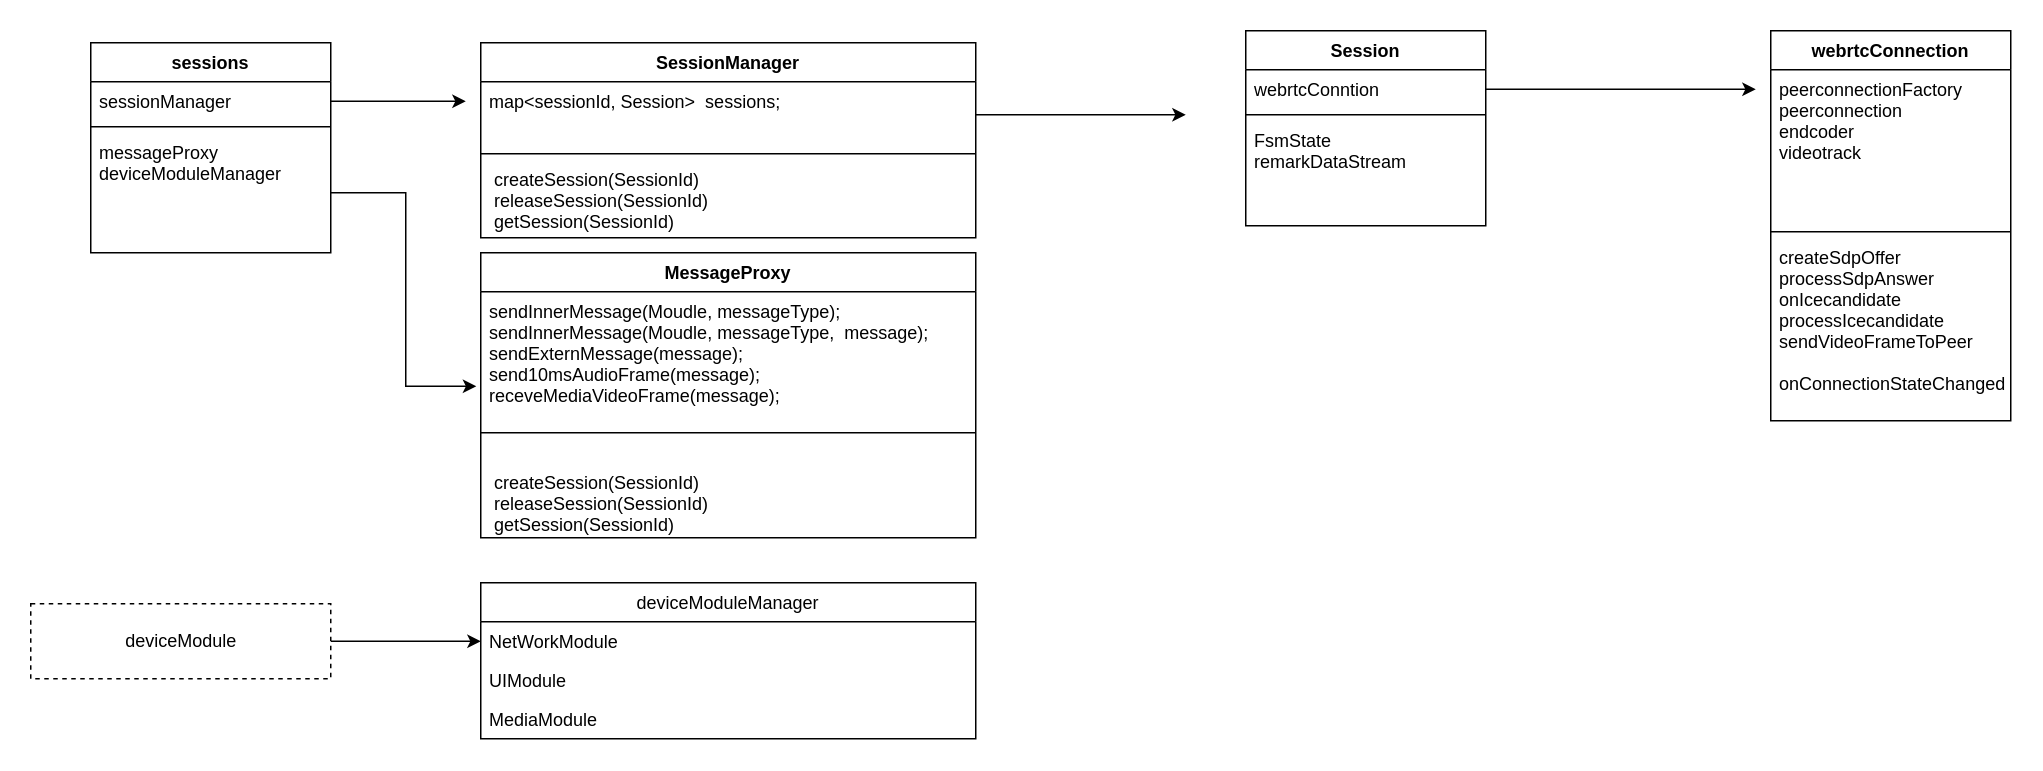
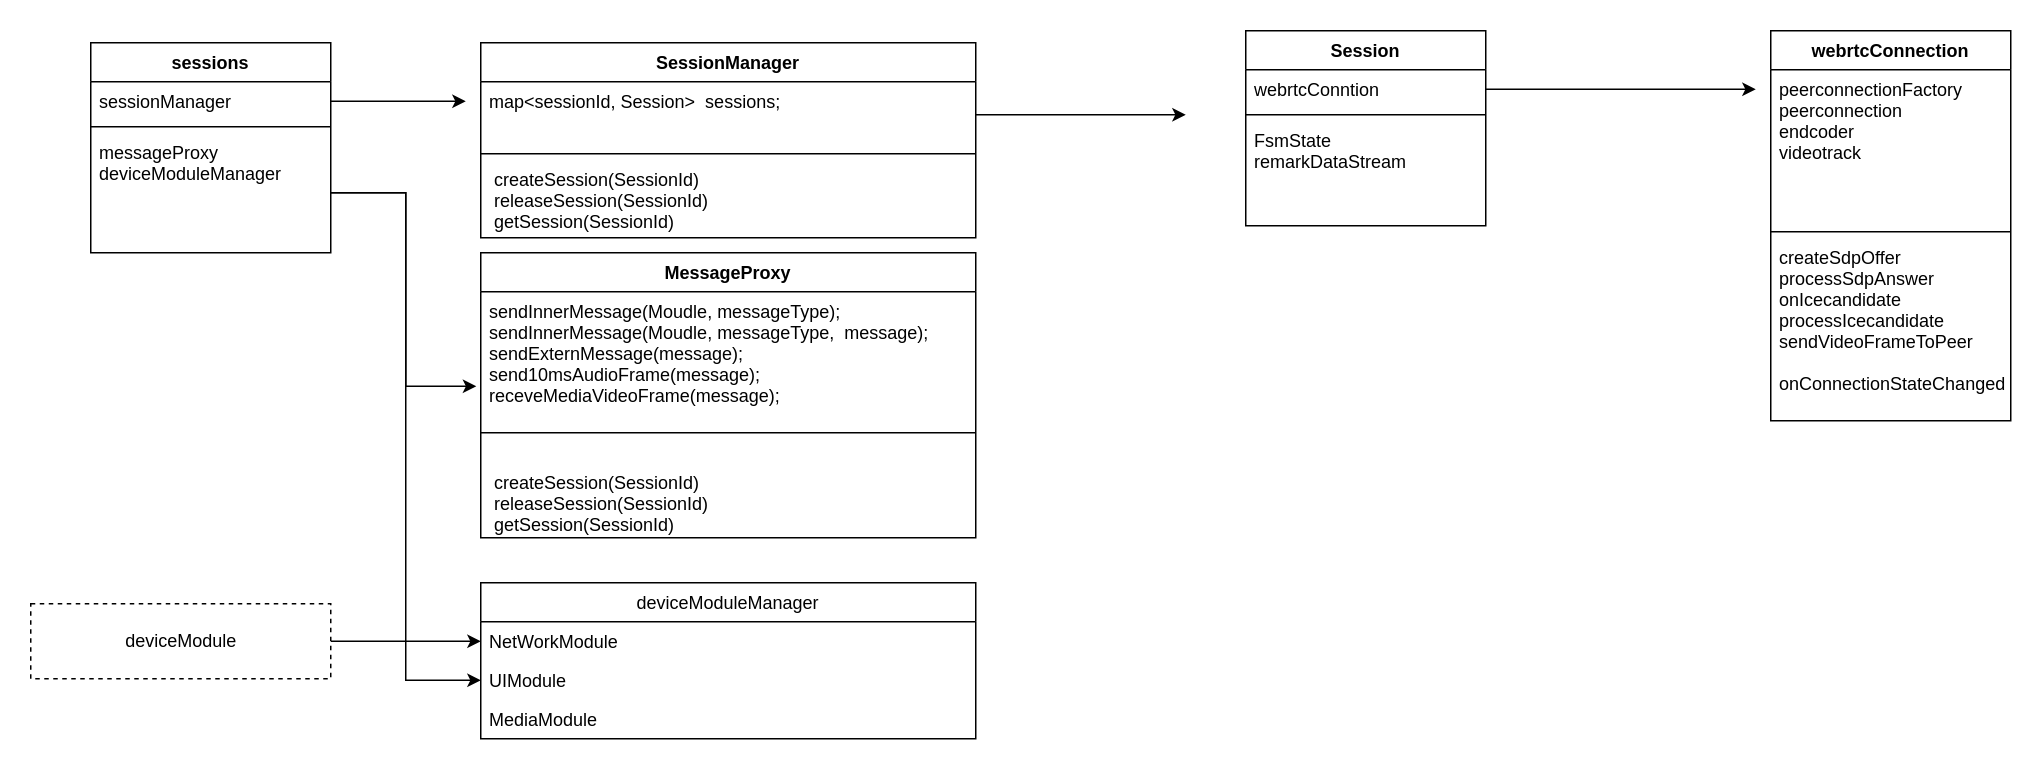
none -> (406, 567)
